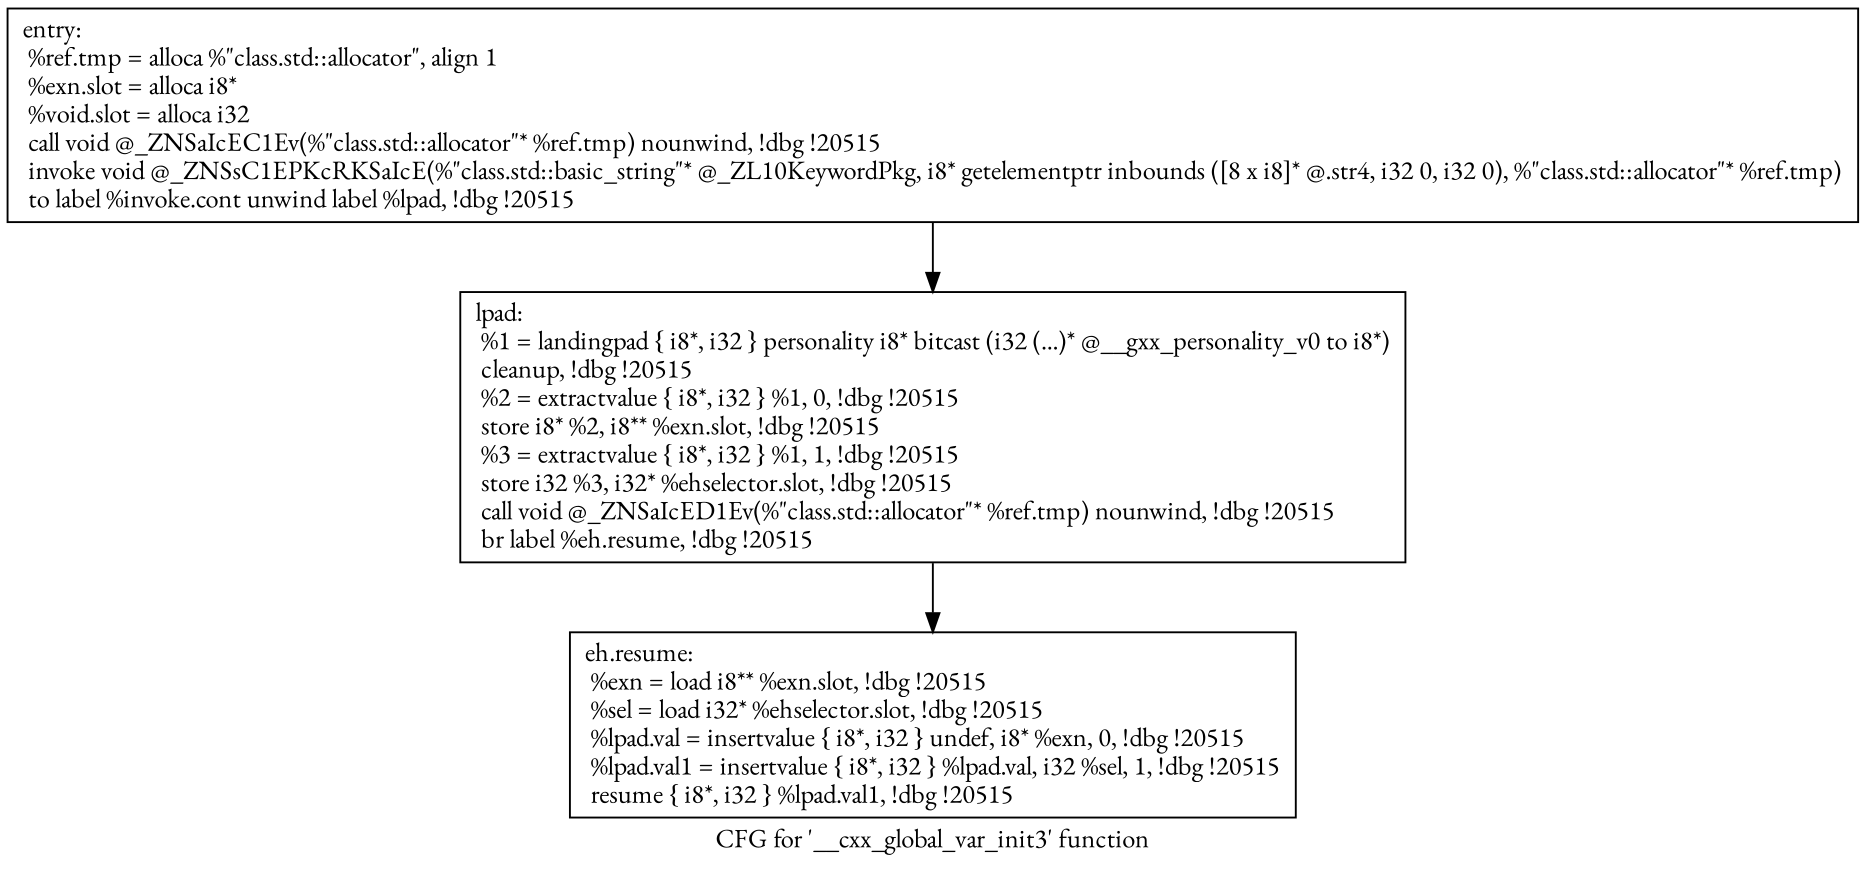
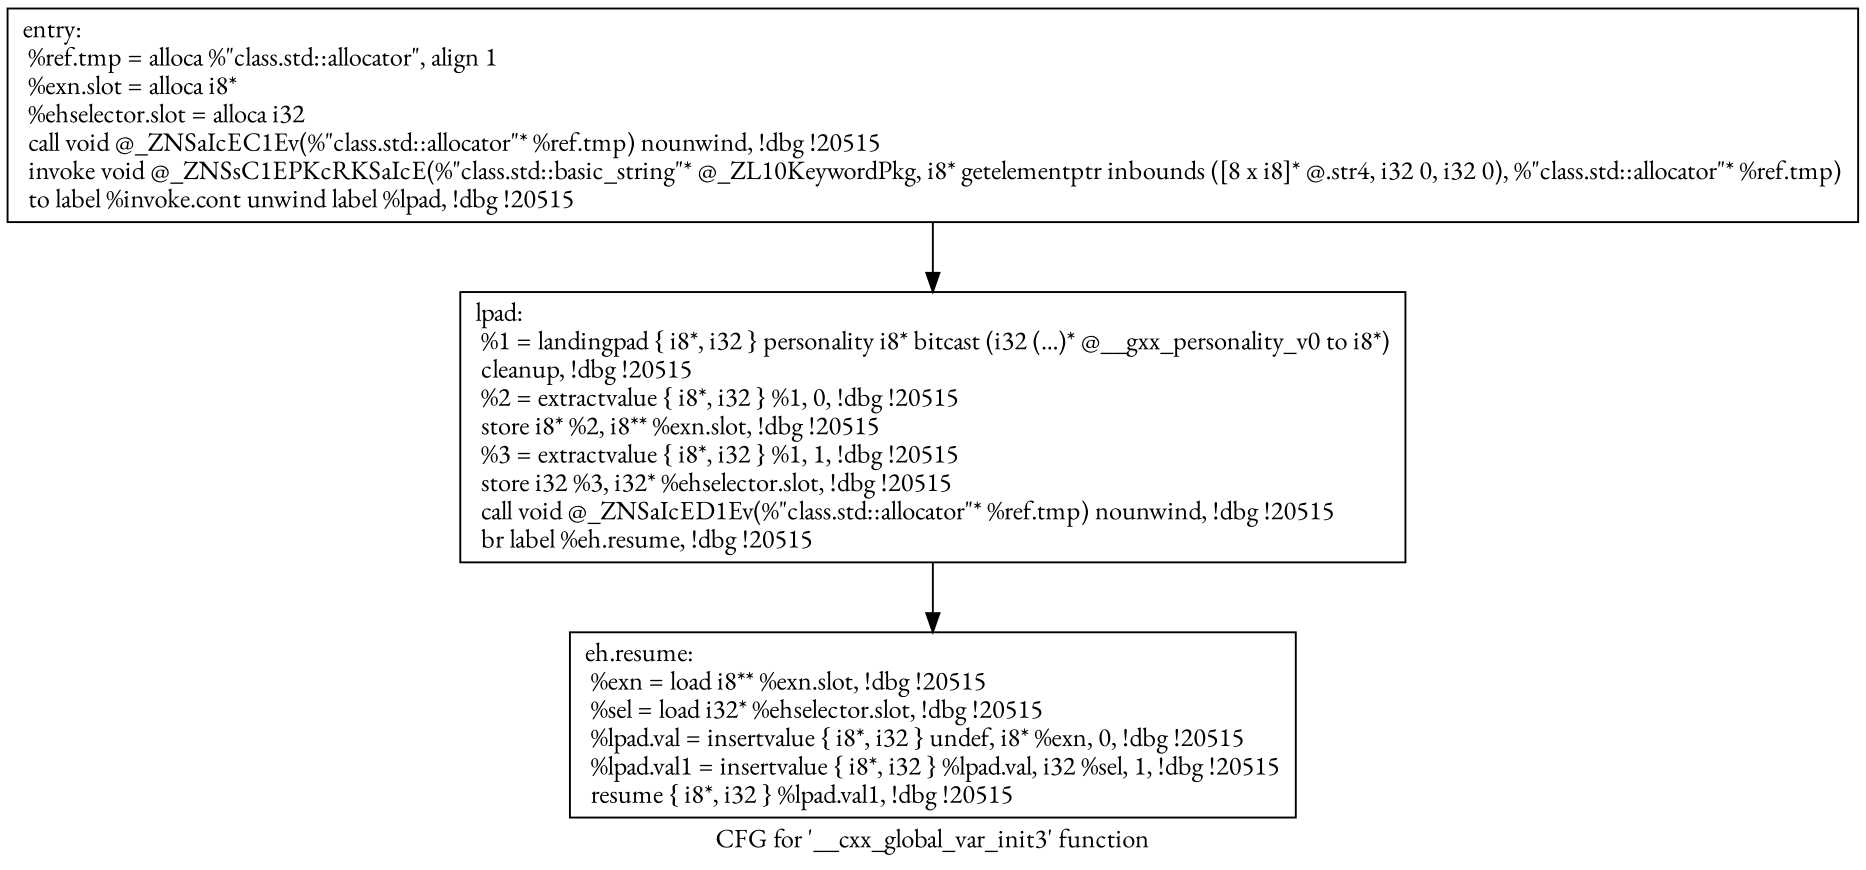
(137, 114) -> (164, 114)
